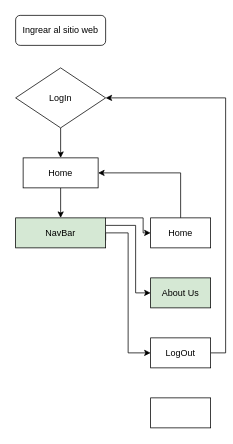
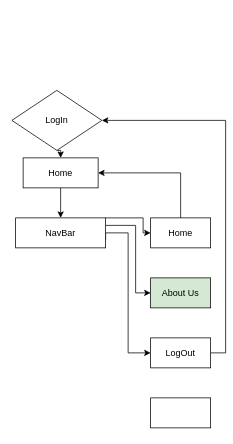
(60, 30) -> none
(60, 98) -> (57, 120)
(60, 233) -> (60, 233)
